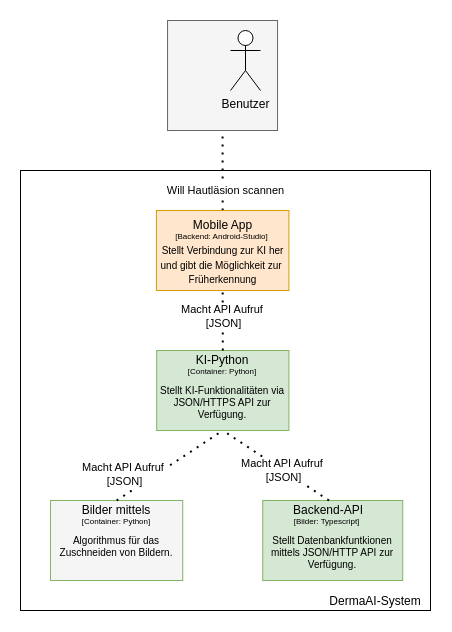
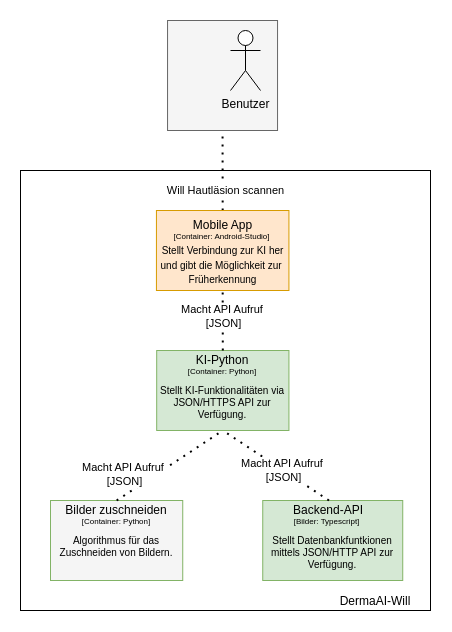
(222, 236) -> (222, 236)
(117, 511) -> (117, 511)
(376, 602) -> (376, 602)
